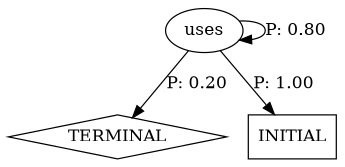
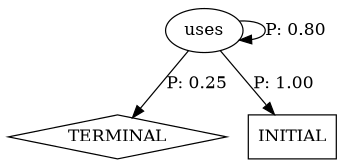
(197, 84) -> (197, 84)
